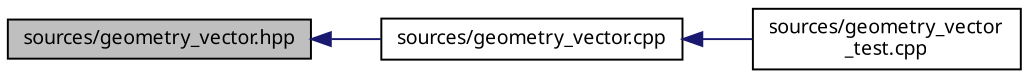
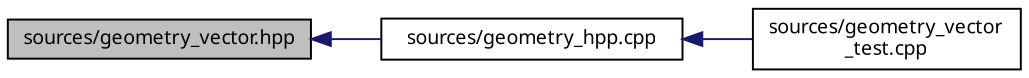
(532, 39) -> (532, 39)
